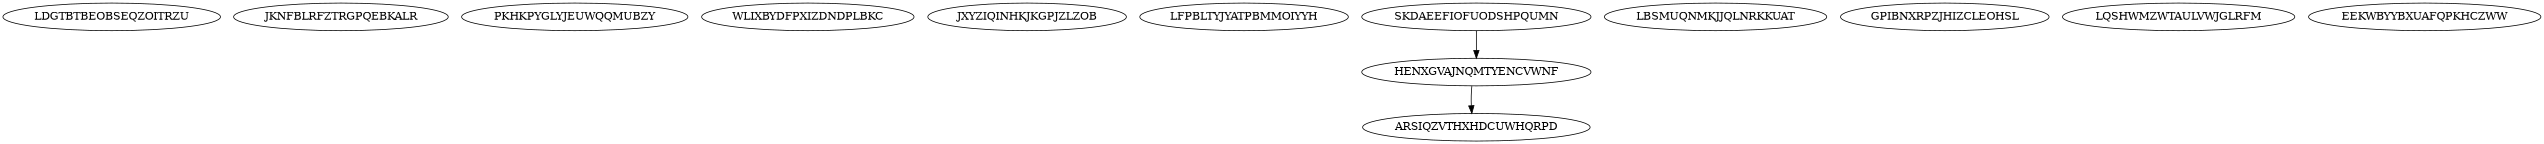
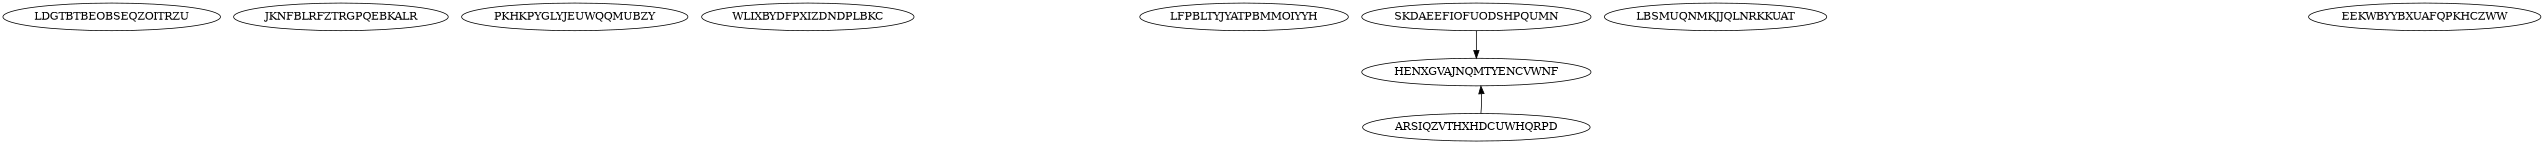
(1027, 17) -> none
(1945, 17) -> none
(2179, 17) -> none
(1471, 96) -> (1481, 104)
